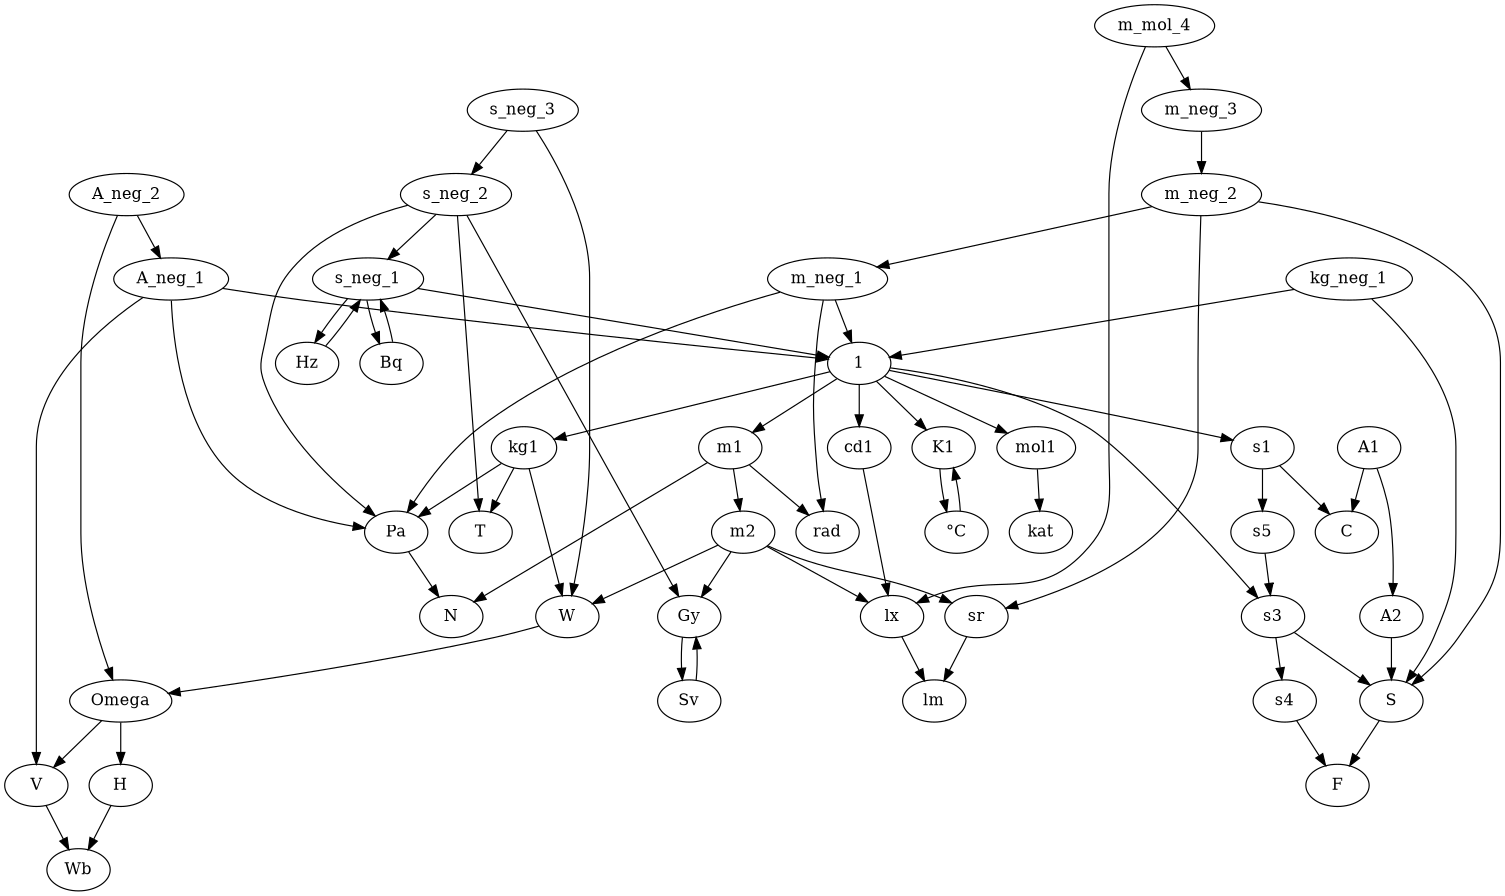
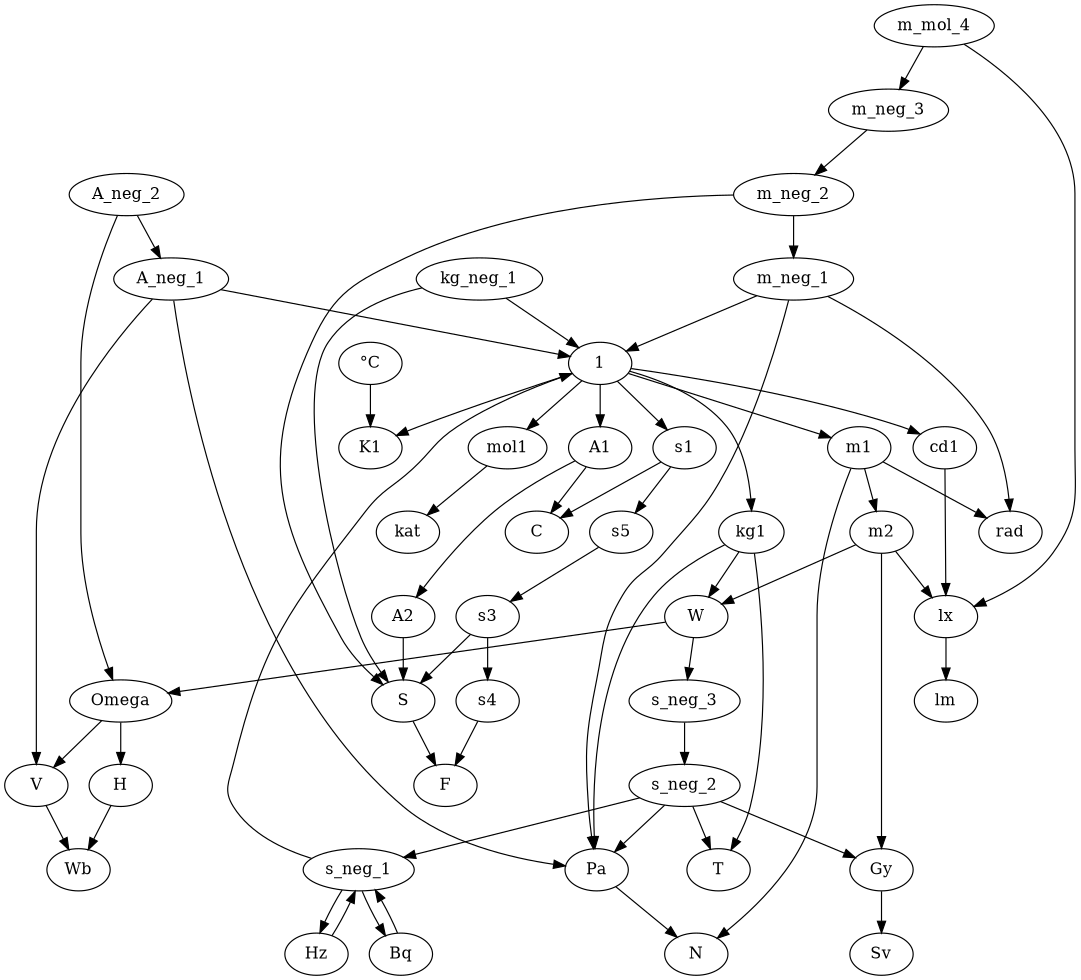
(590, 352) -> (691, 653)
(1097, 434) -> (600, 400)
(941, 485) -> none
(976, 617) -> none
(697, 665) -> none
